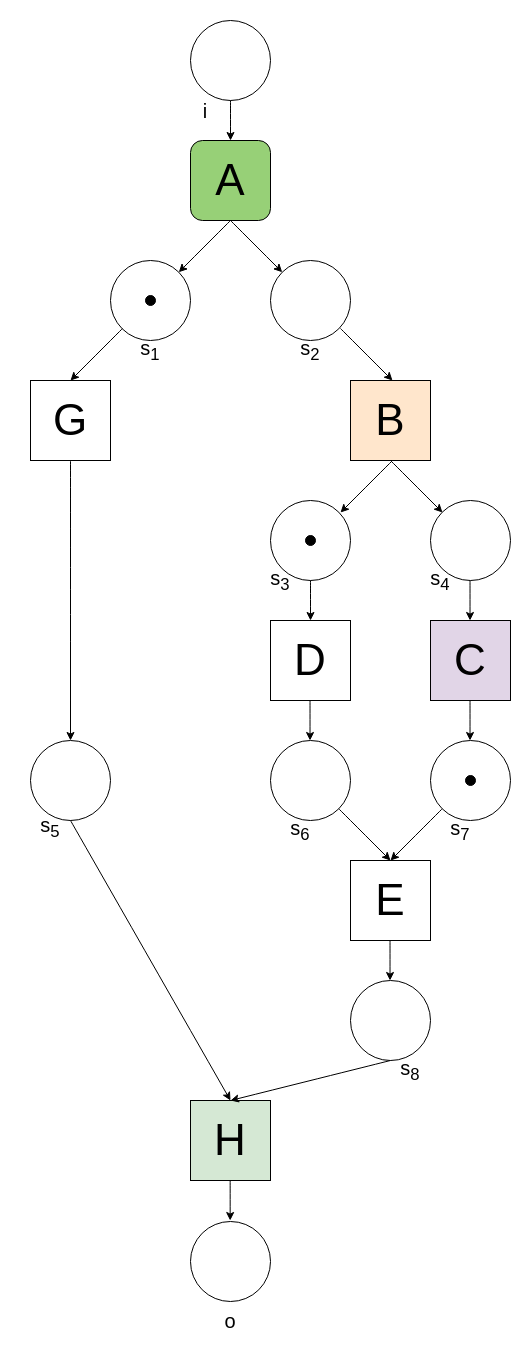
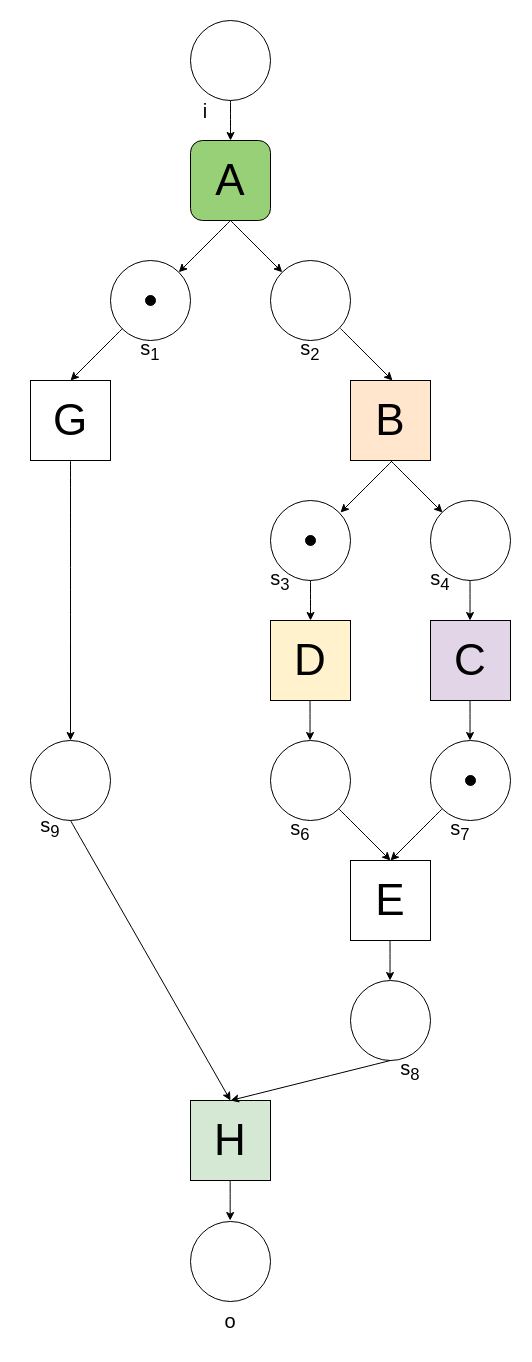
(311, 661) -> (311, 661)
(51, 828) -> (51, 828)
